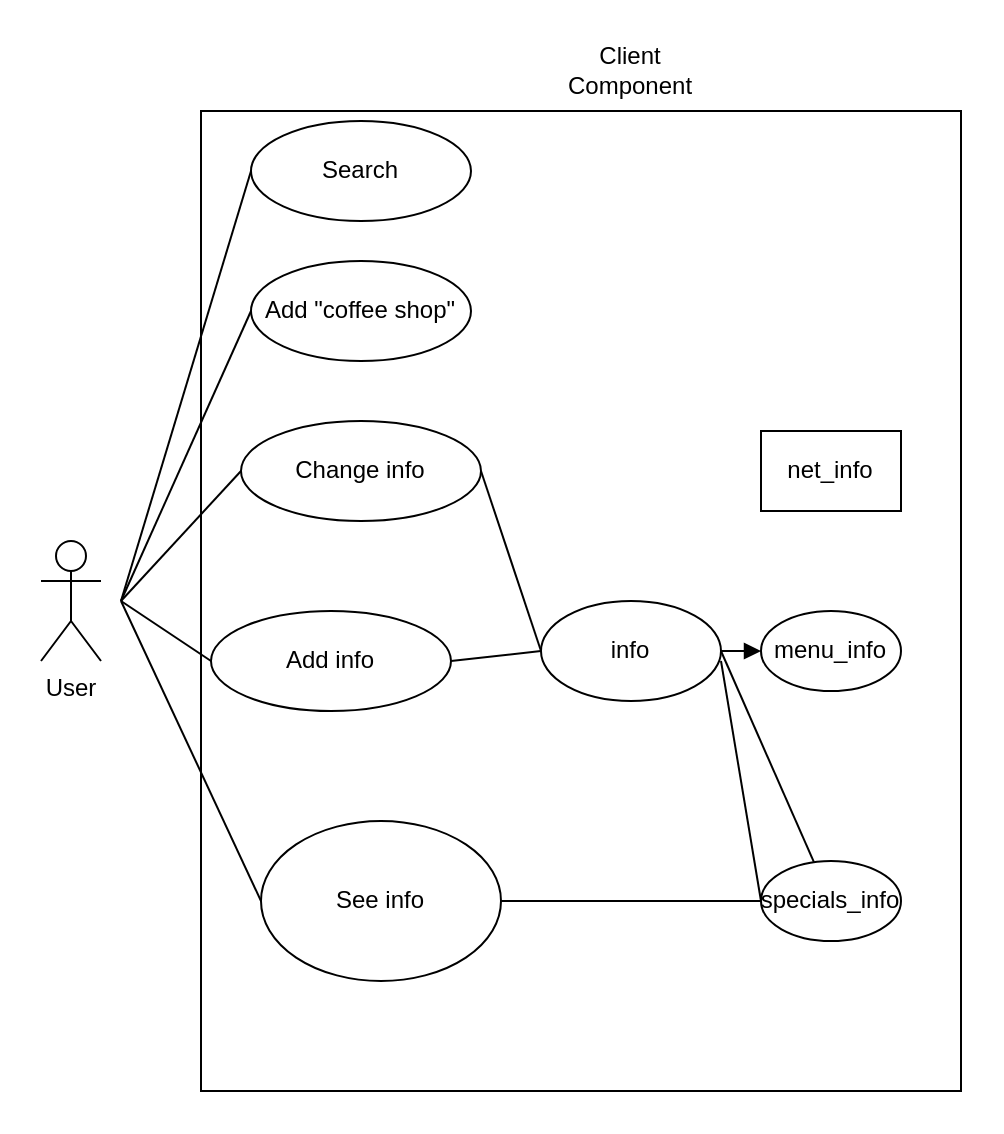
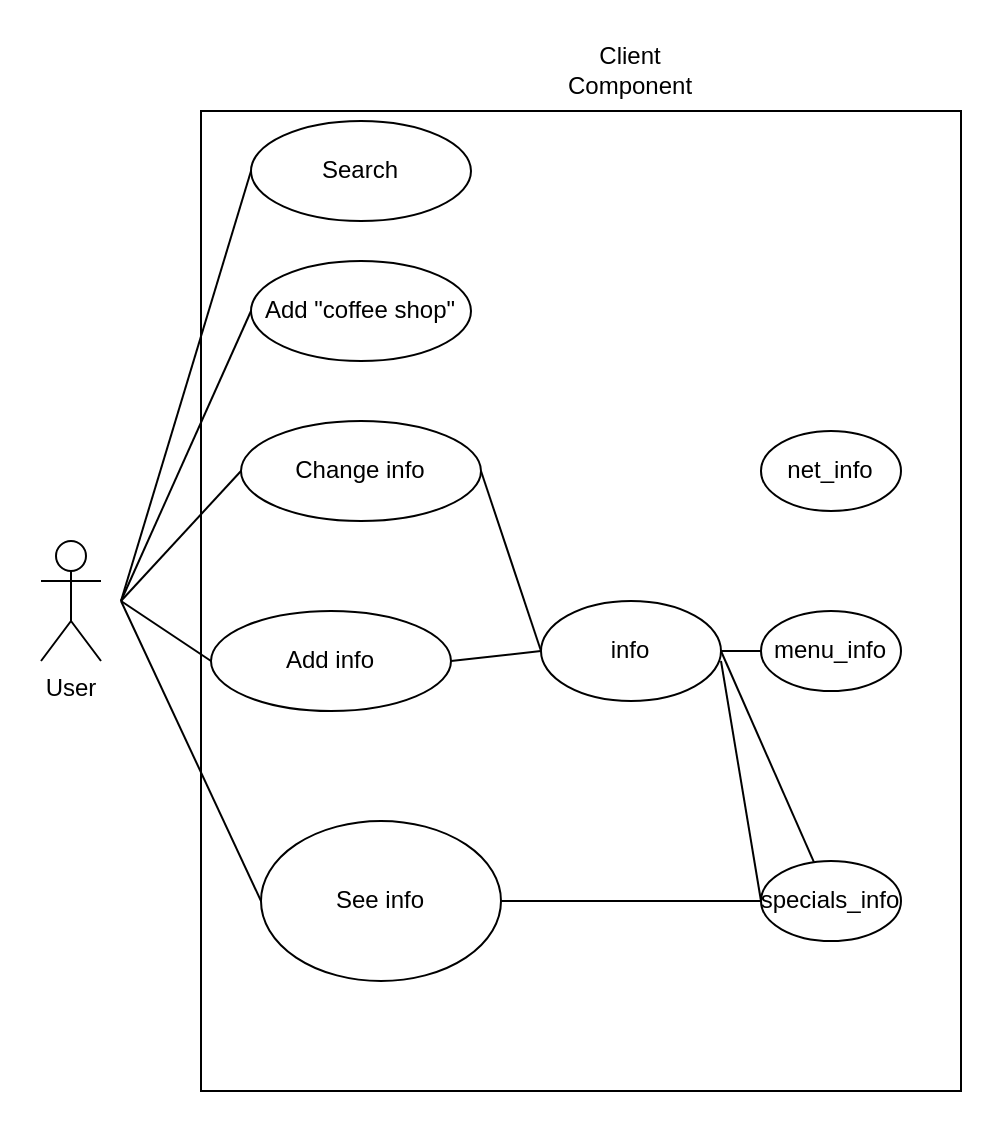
(831, 471) -> (831, 471)
(743, 651) -> (750, 651)
